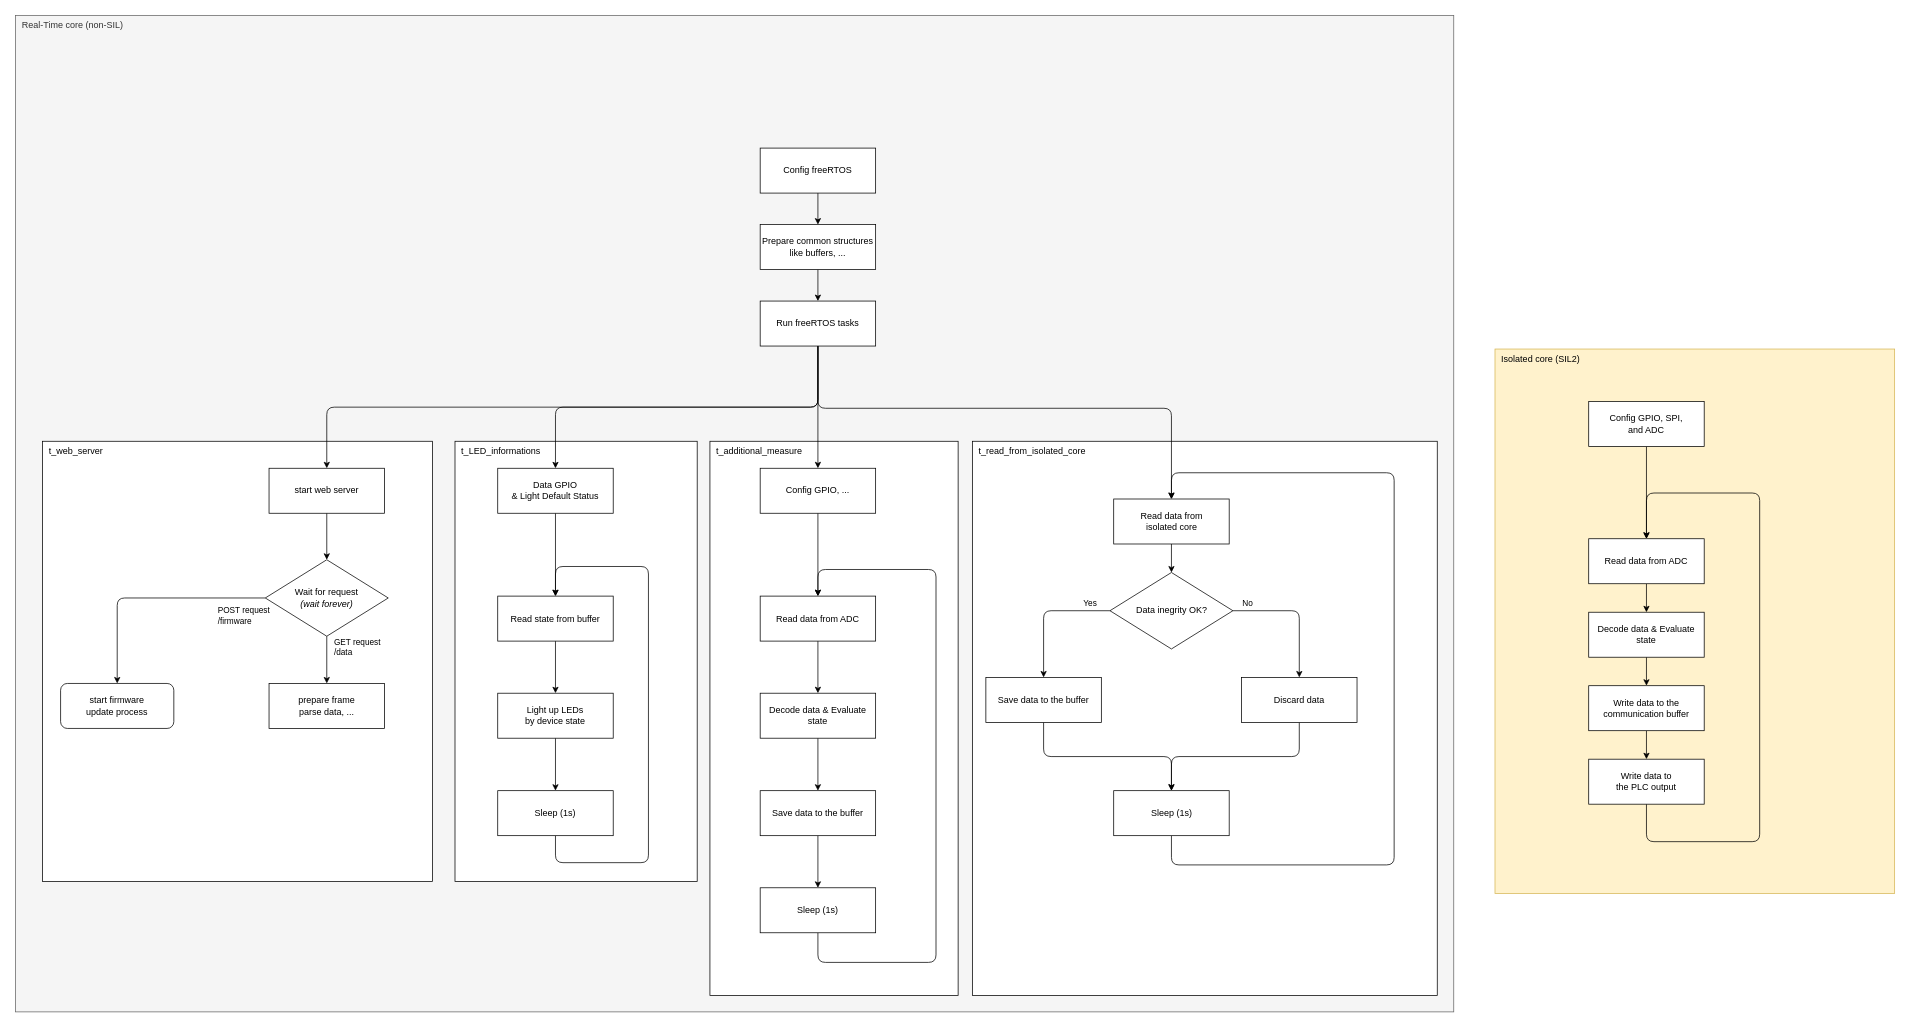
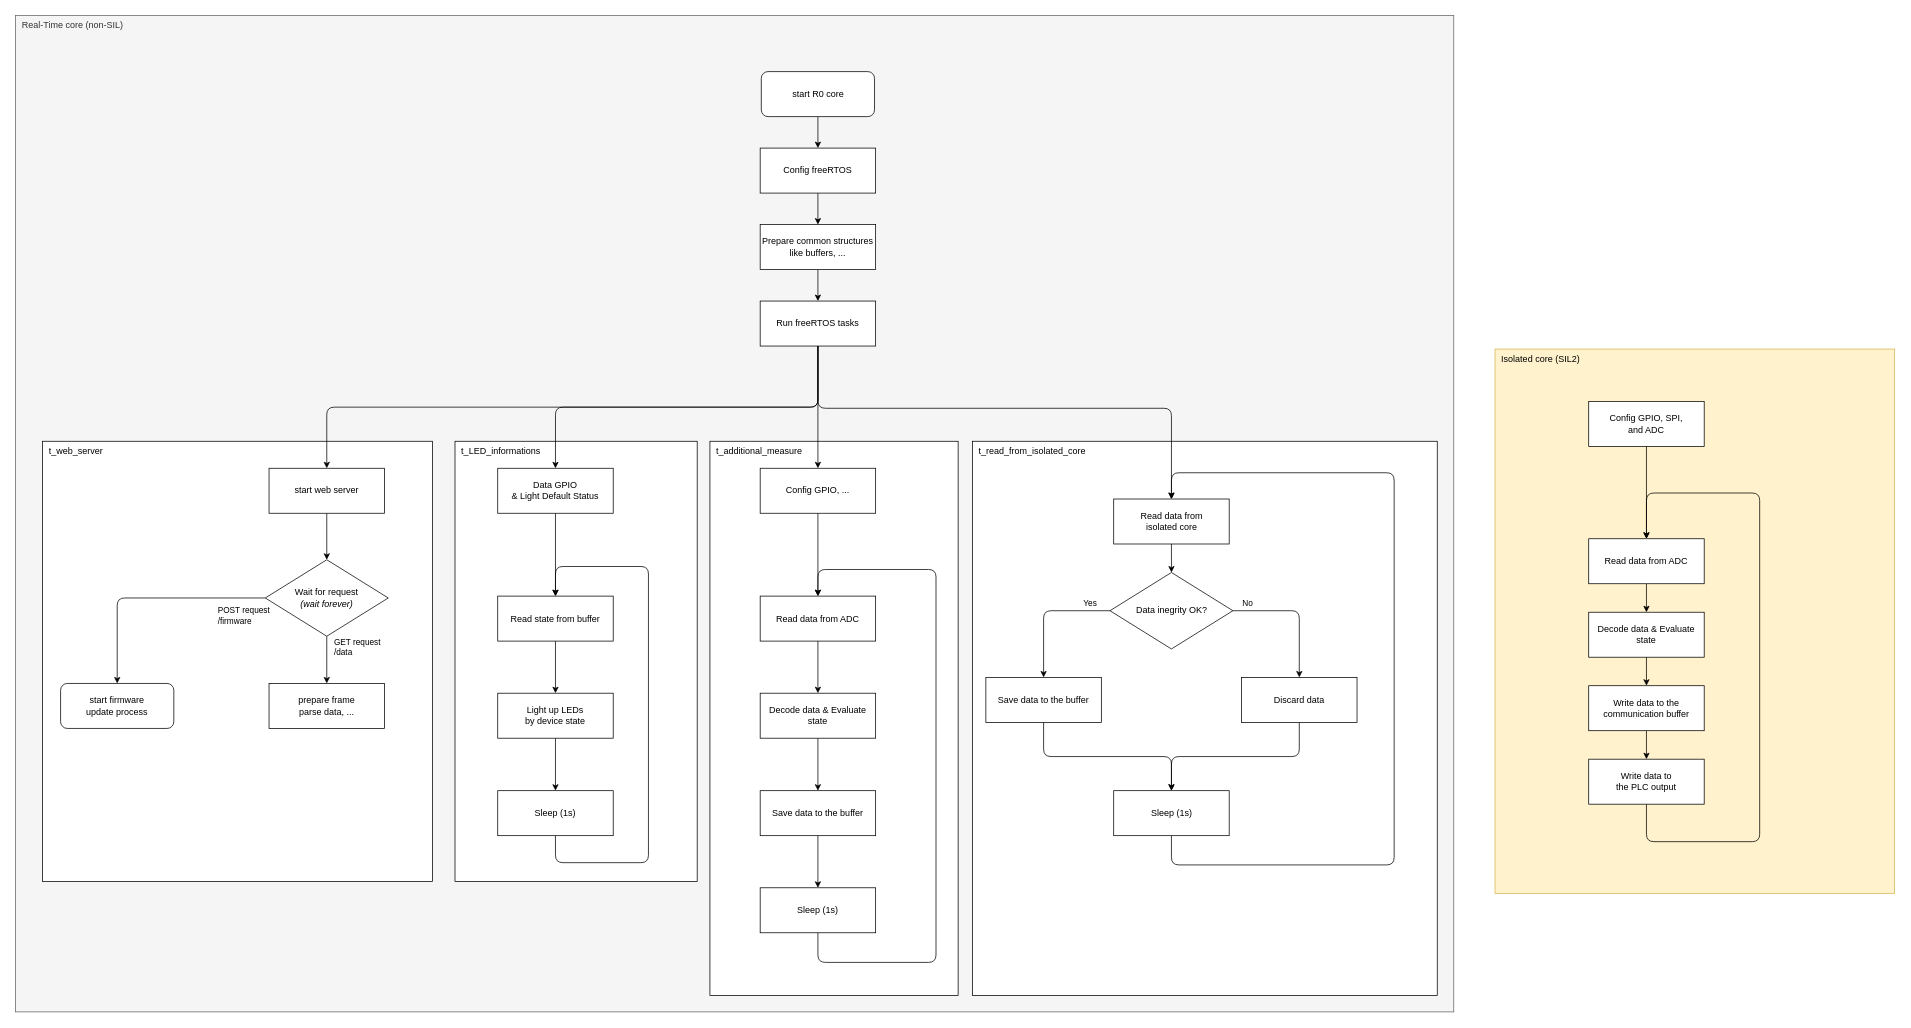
none -> (818, 94)
none -> (818, 141)
